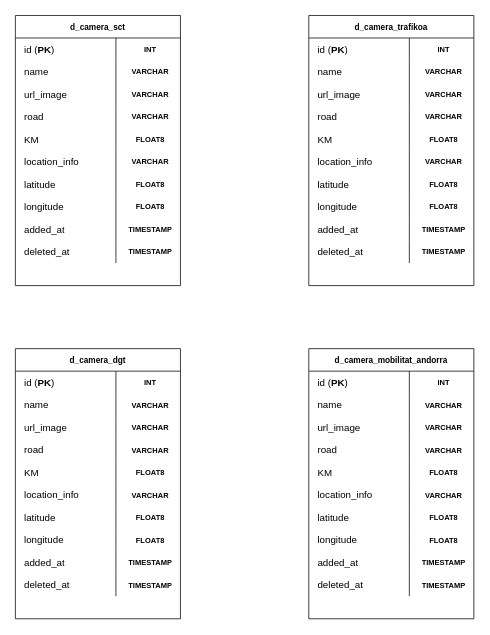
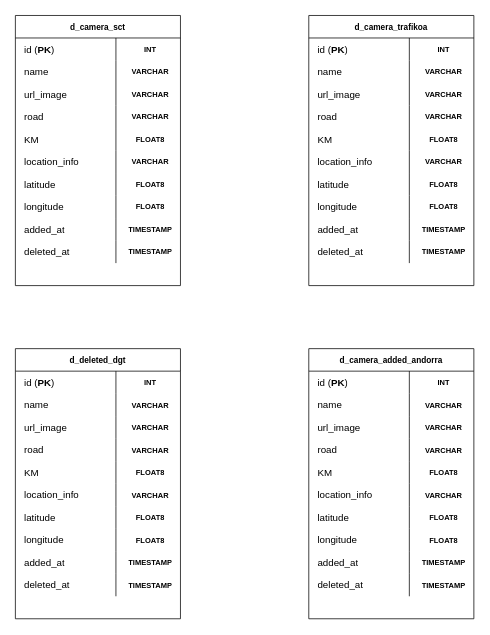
(98, 360) -> (98, 360)
(391, 360) -> (391, 360)
